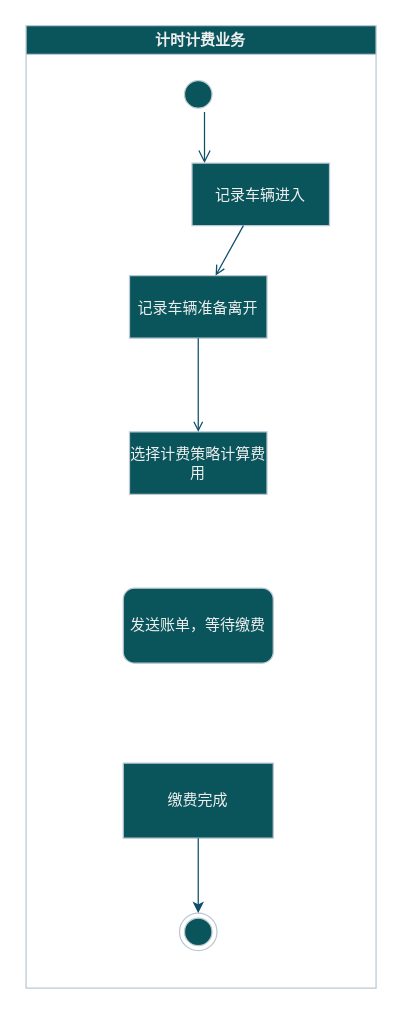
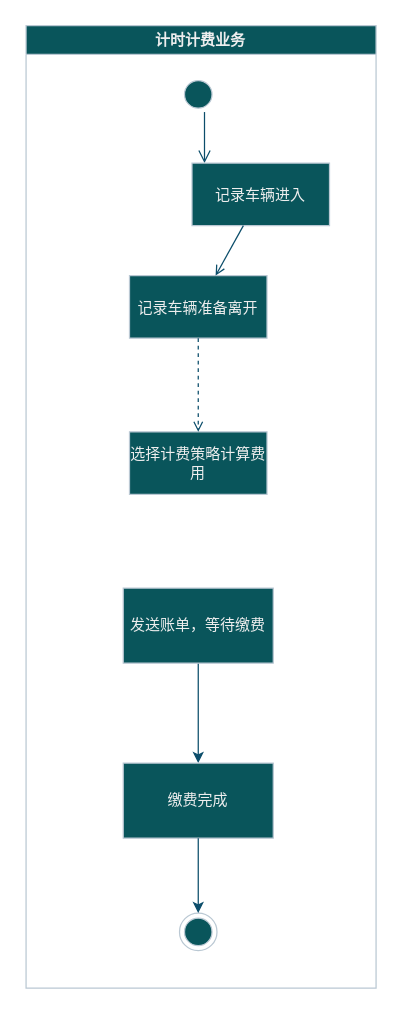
(198, 385) -> (198, 385)
(198, 626) -> (198, 626)
none -> (198, 709)
